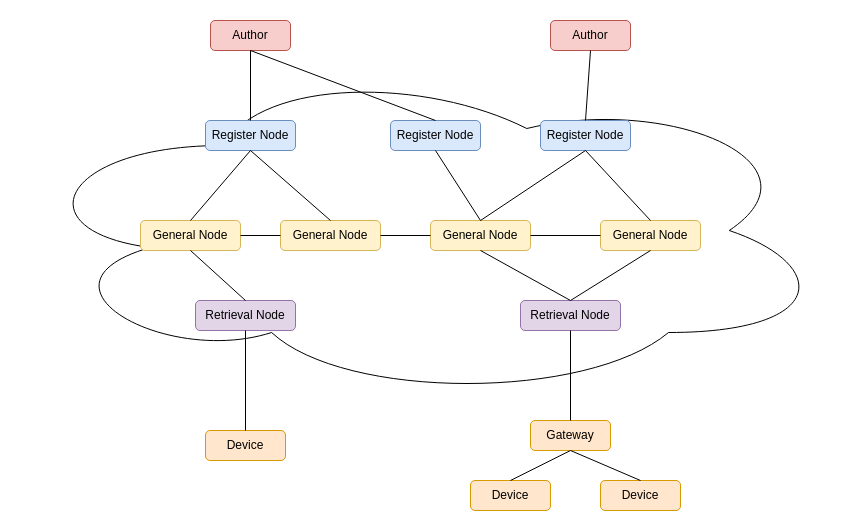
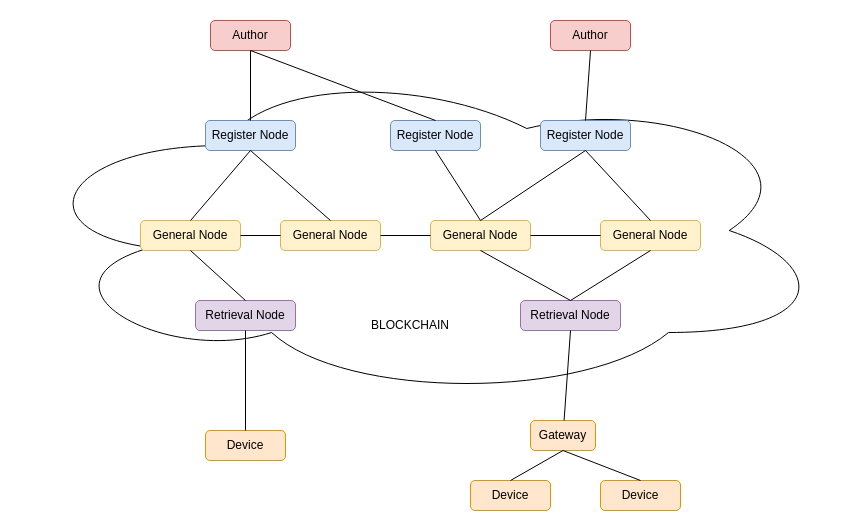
none -> (411, 326)
(571, 436) -> (563, 436)
